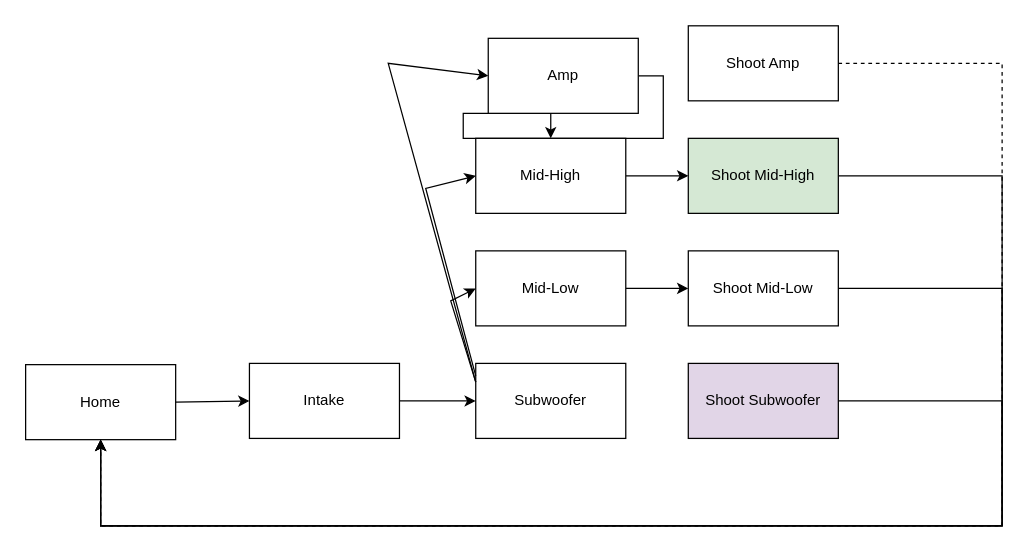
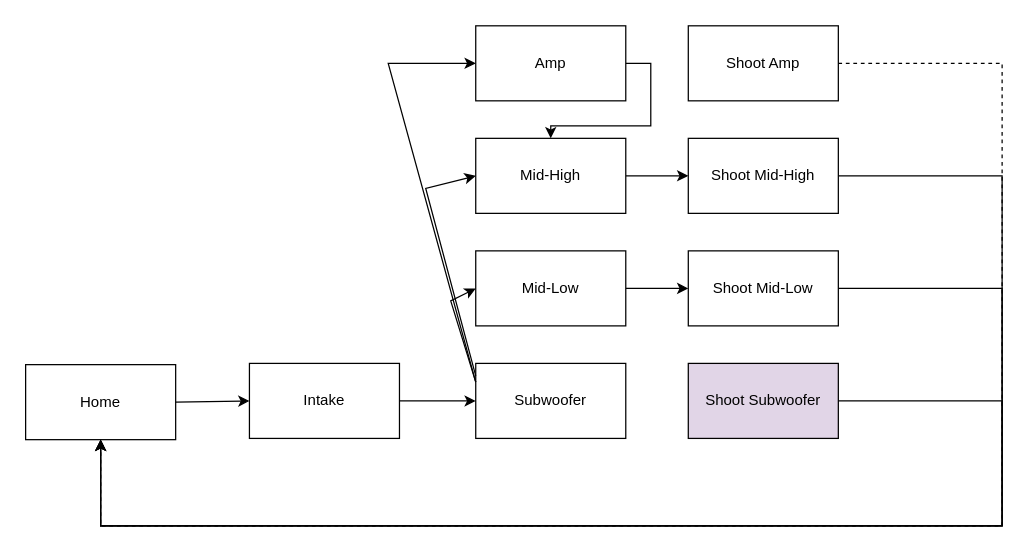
(563, 76) -> (551, 63)
(763, 176) -> (763, 176)
